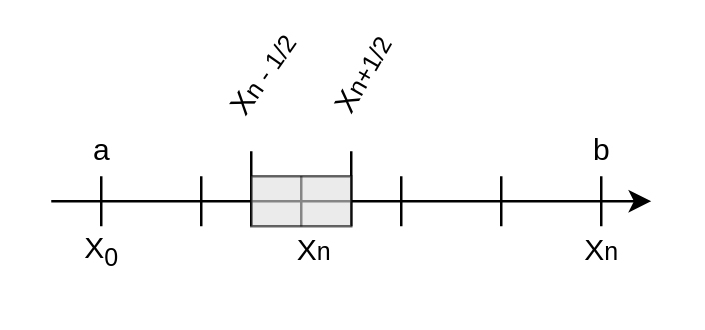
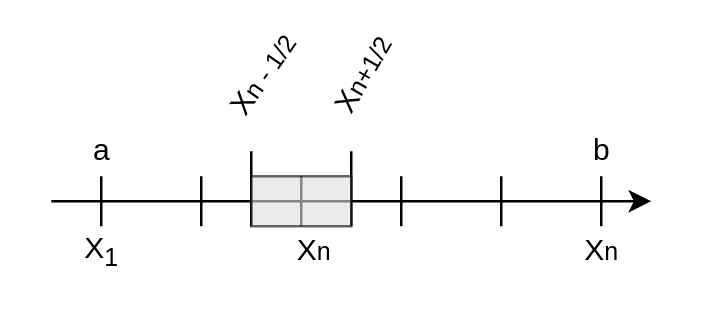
(103, 251) -> (103, 251)
